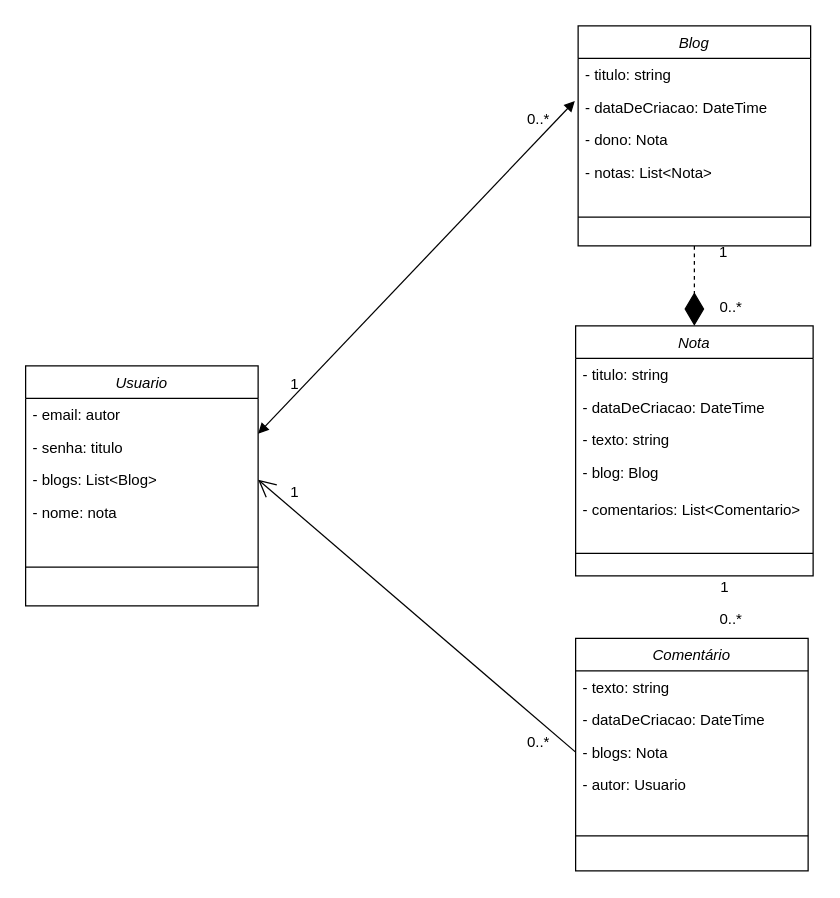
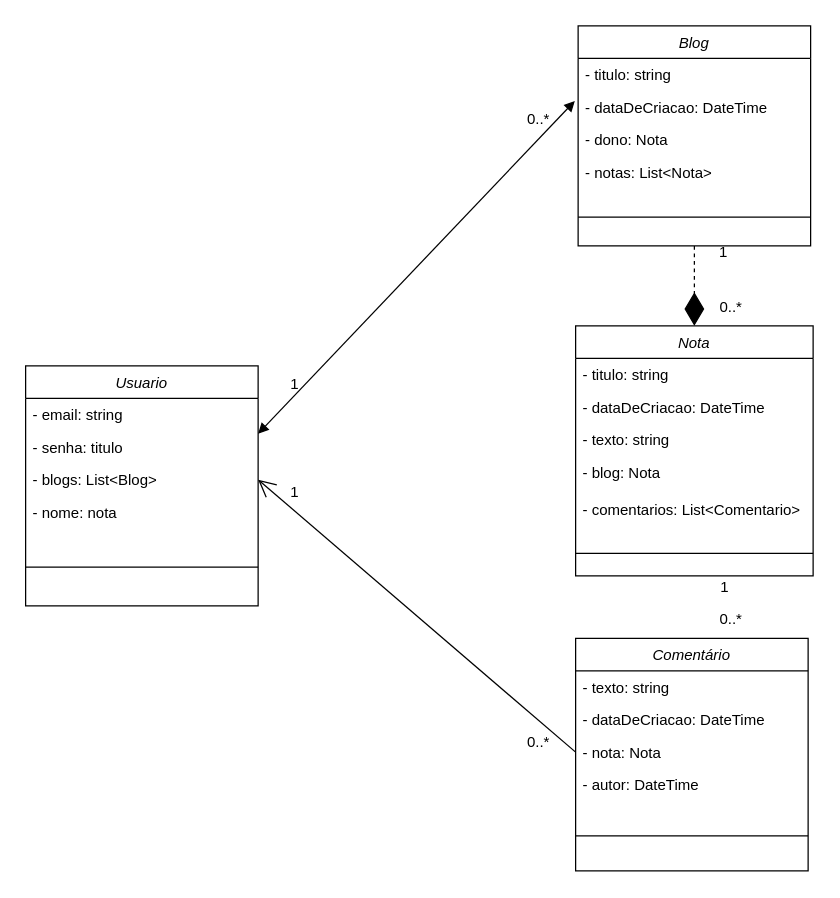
(82, 415) -> (84, 415)
(623, 473) -> (625, 473)
(629, 753) -> (627, 753)
(642, 785) -> (646, 785)
